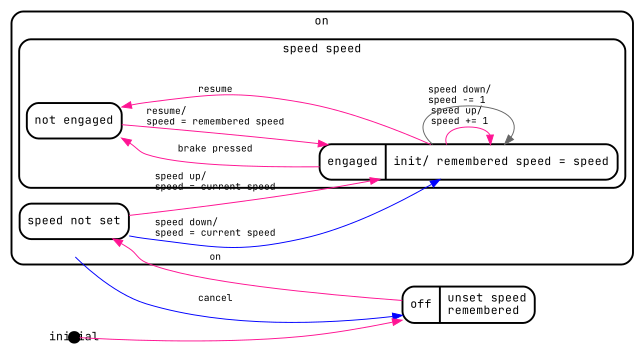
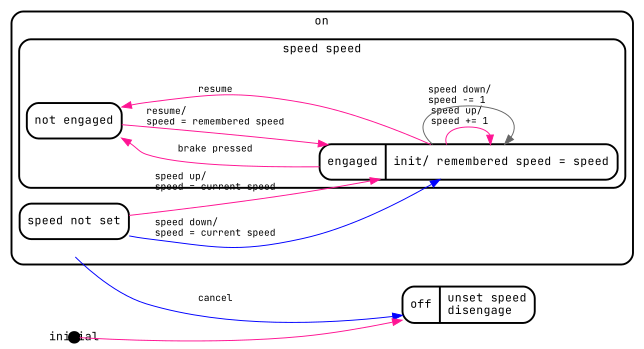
(257, 286) -> none
(484, 310) -> (480, 310)
